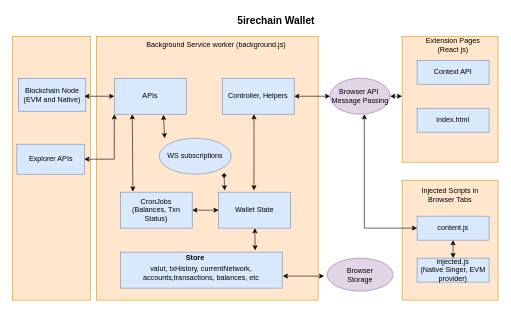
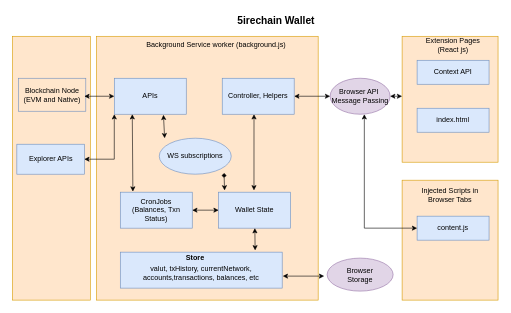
(52, 95) -> (52, 95)
(453, 251) -> none
(453, 270) -> none
